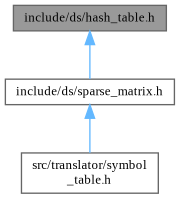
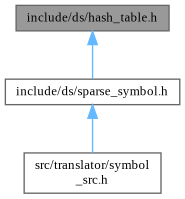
(90, 92) -> (93, 92)
(90, 173) -> (93, 173)
